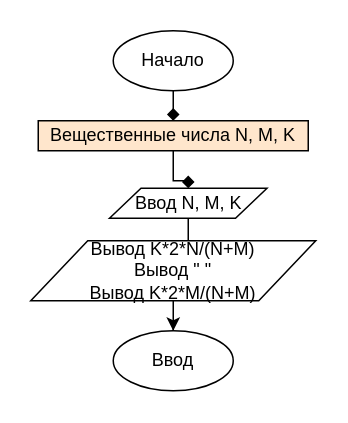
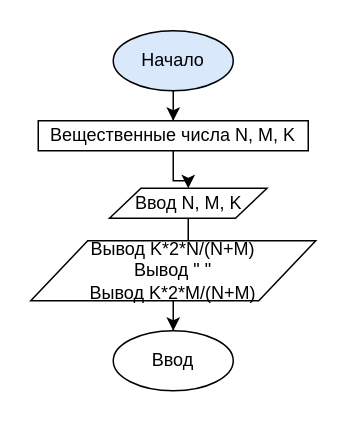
(173, 61) -> (173, 61)
(173, 108) -> (173, 109)
(173, 136) -> (173, 136)
(186, 181) -> (185, 181)
